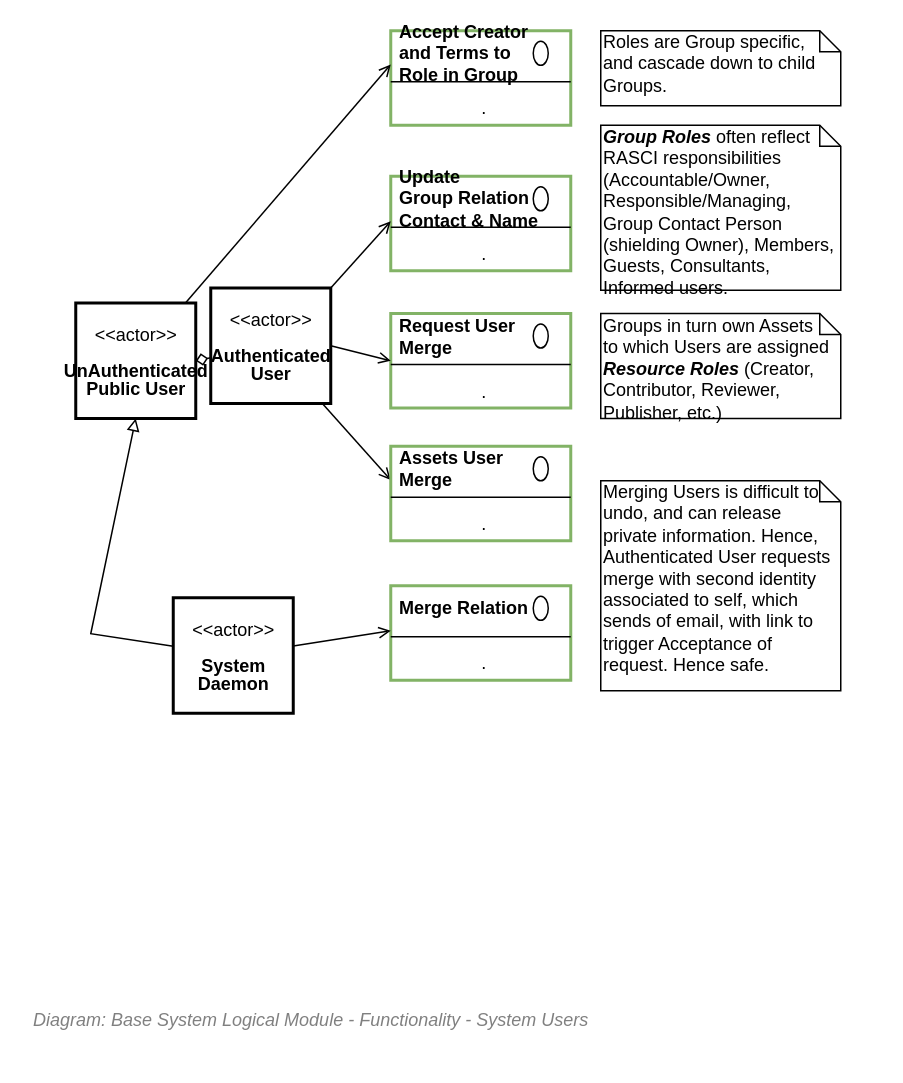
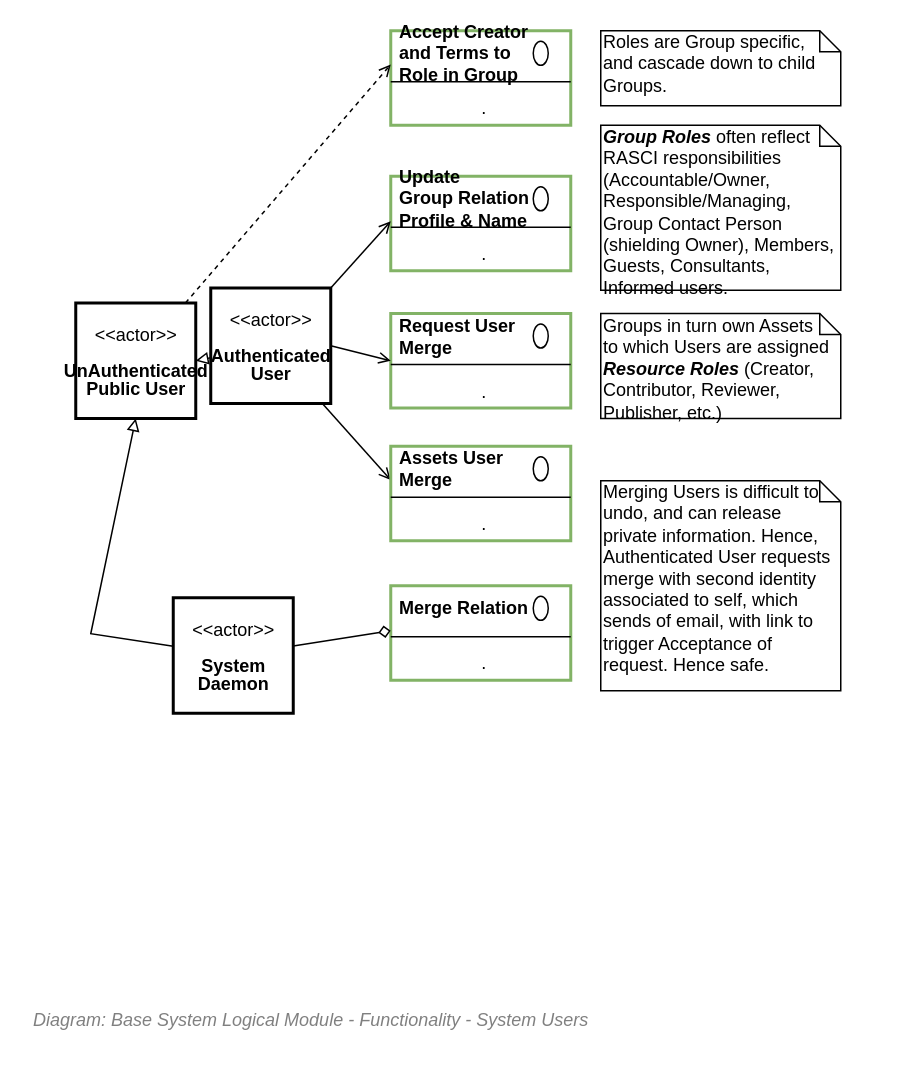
(286, 186) -> (286, 186)
(466, 199) -> (463, 199)
(208, 358) -> (209, 358)
(381, 632) -> (378, 633)
